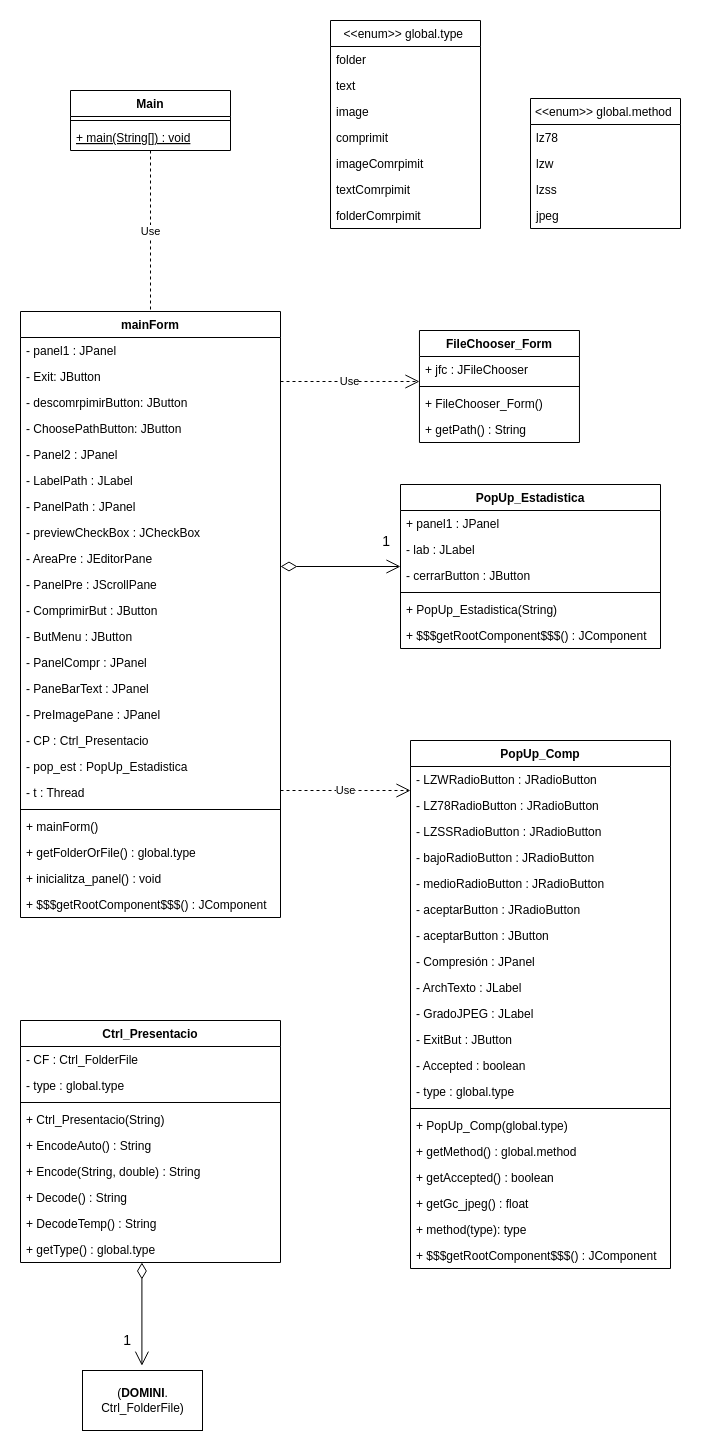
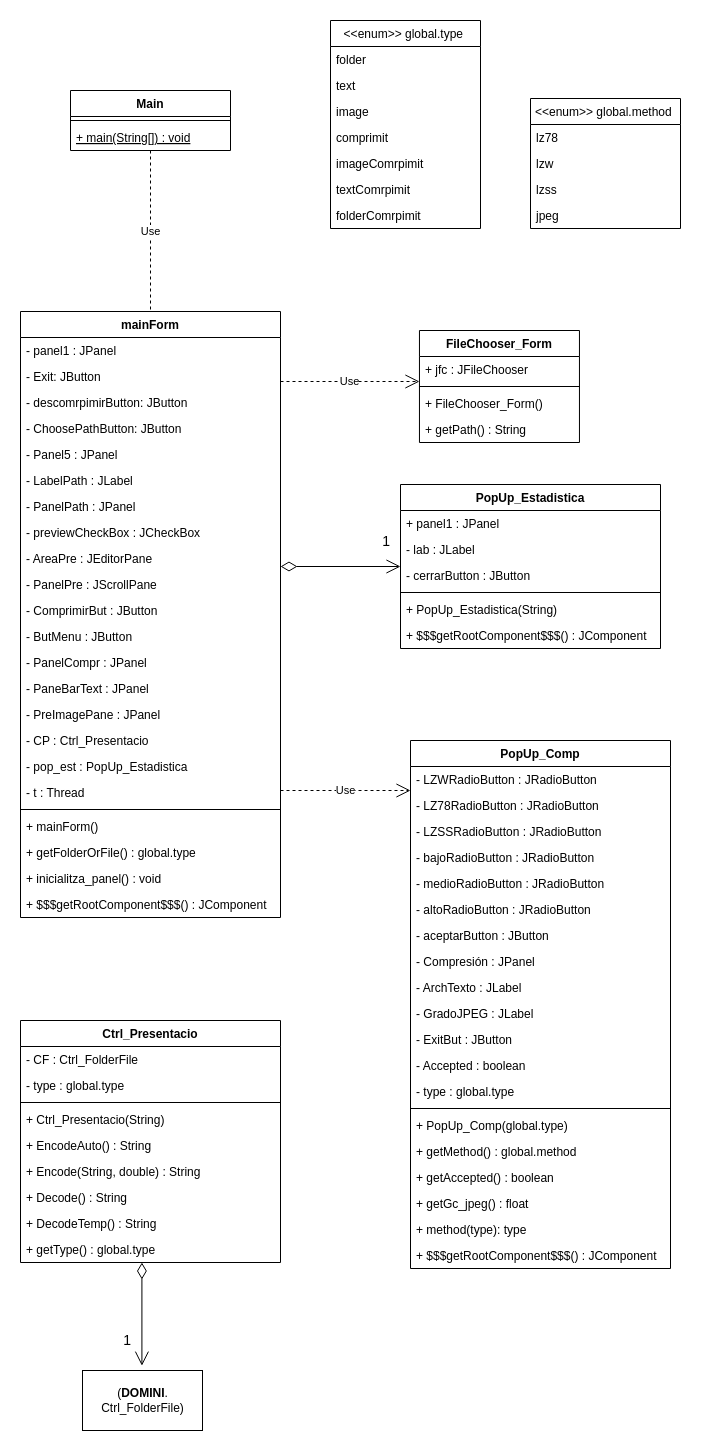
(74, 455) -> (74, 455)
(511, 910) -> (514, 910)
